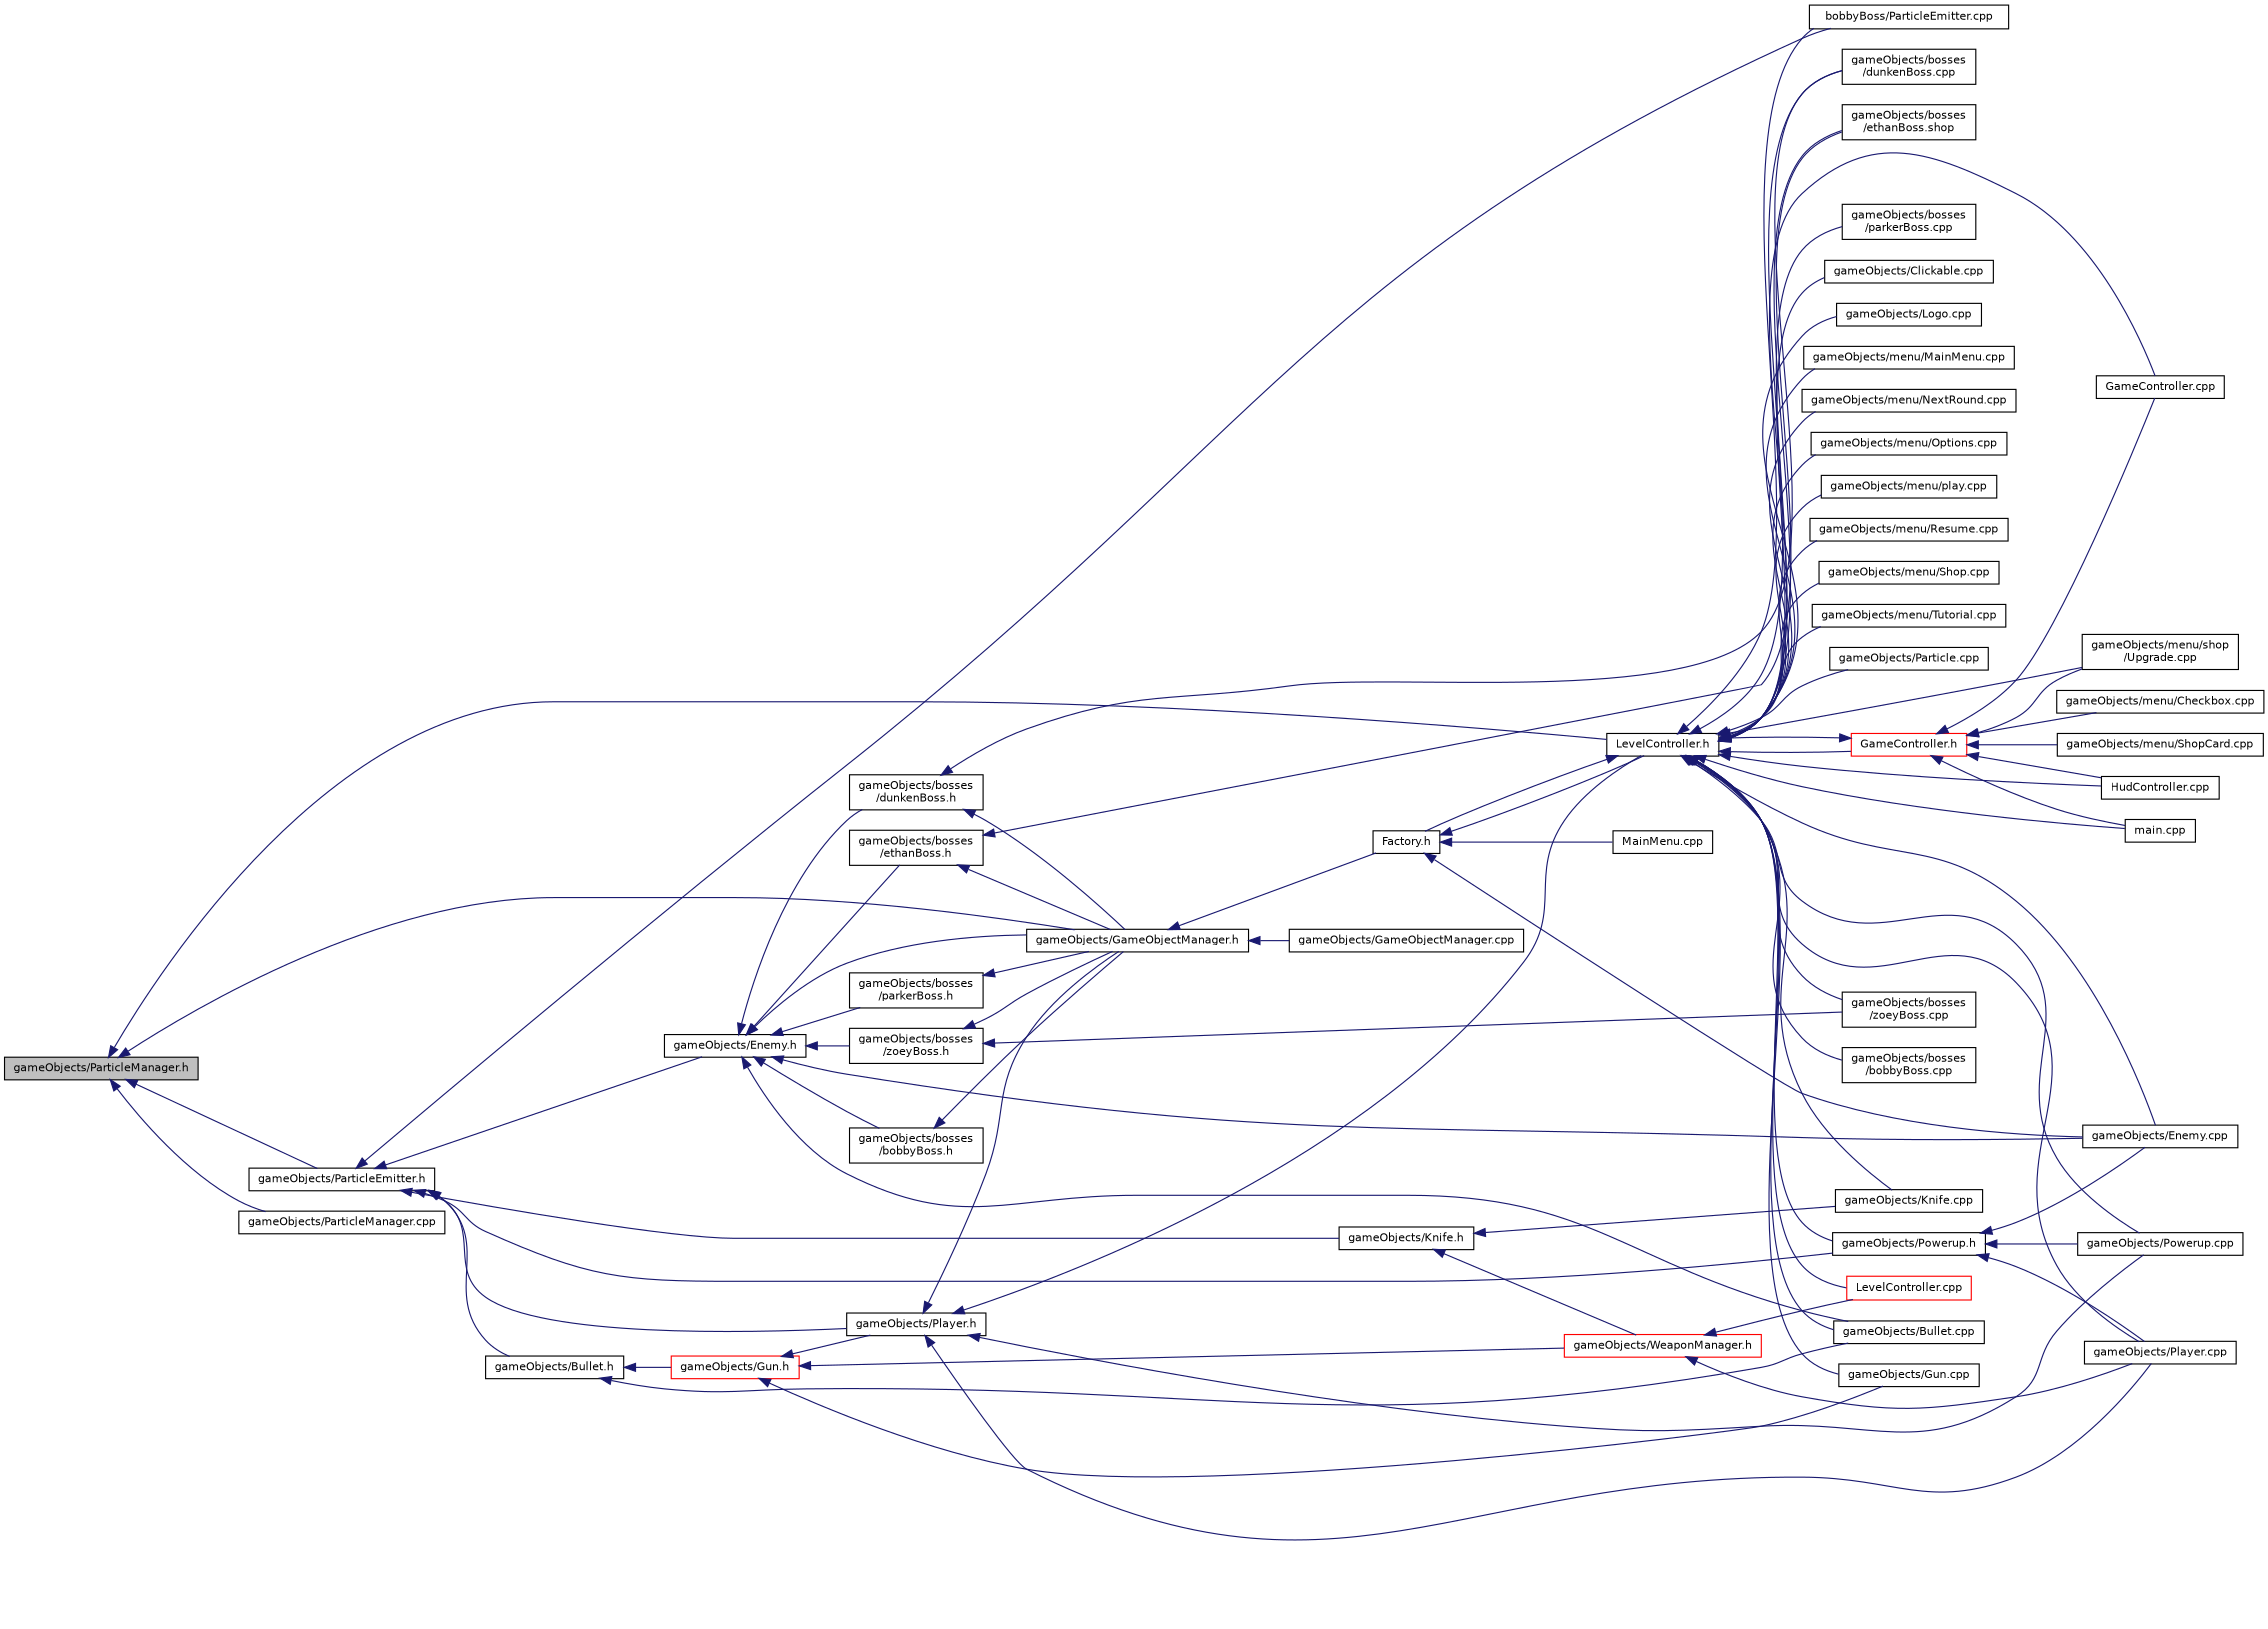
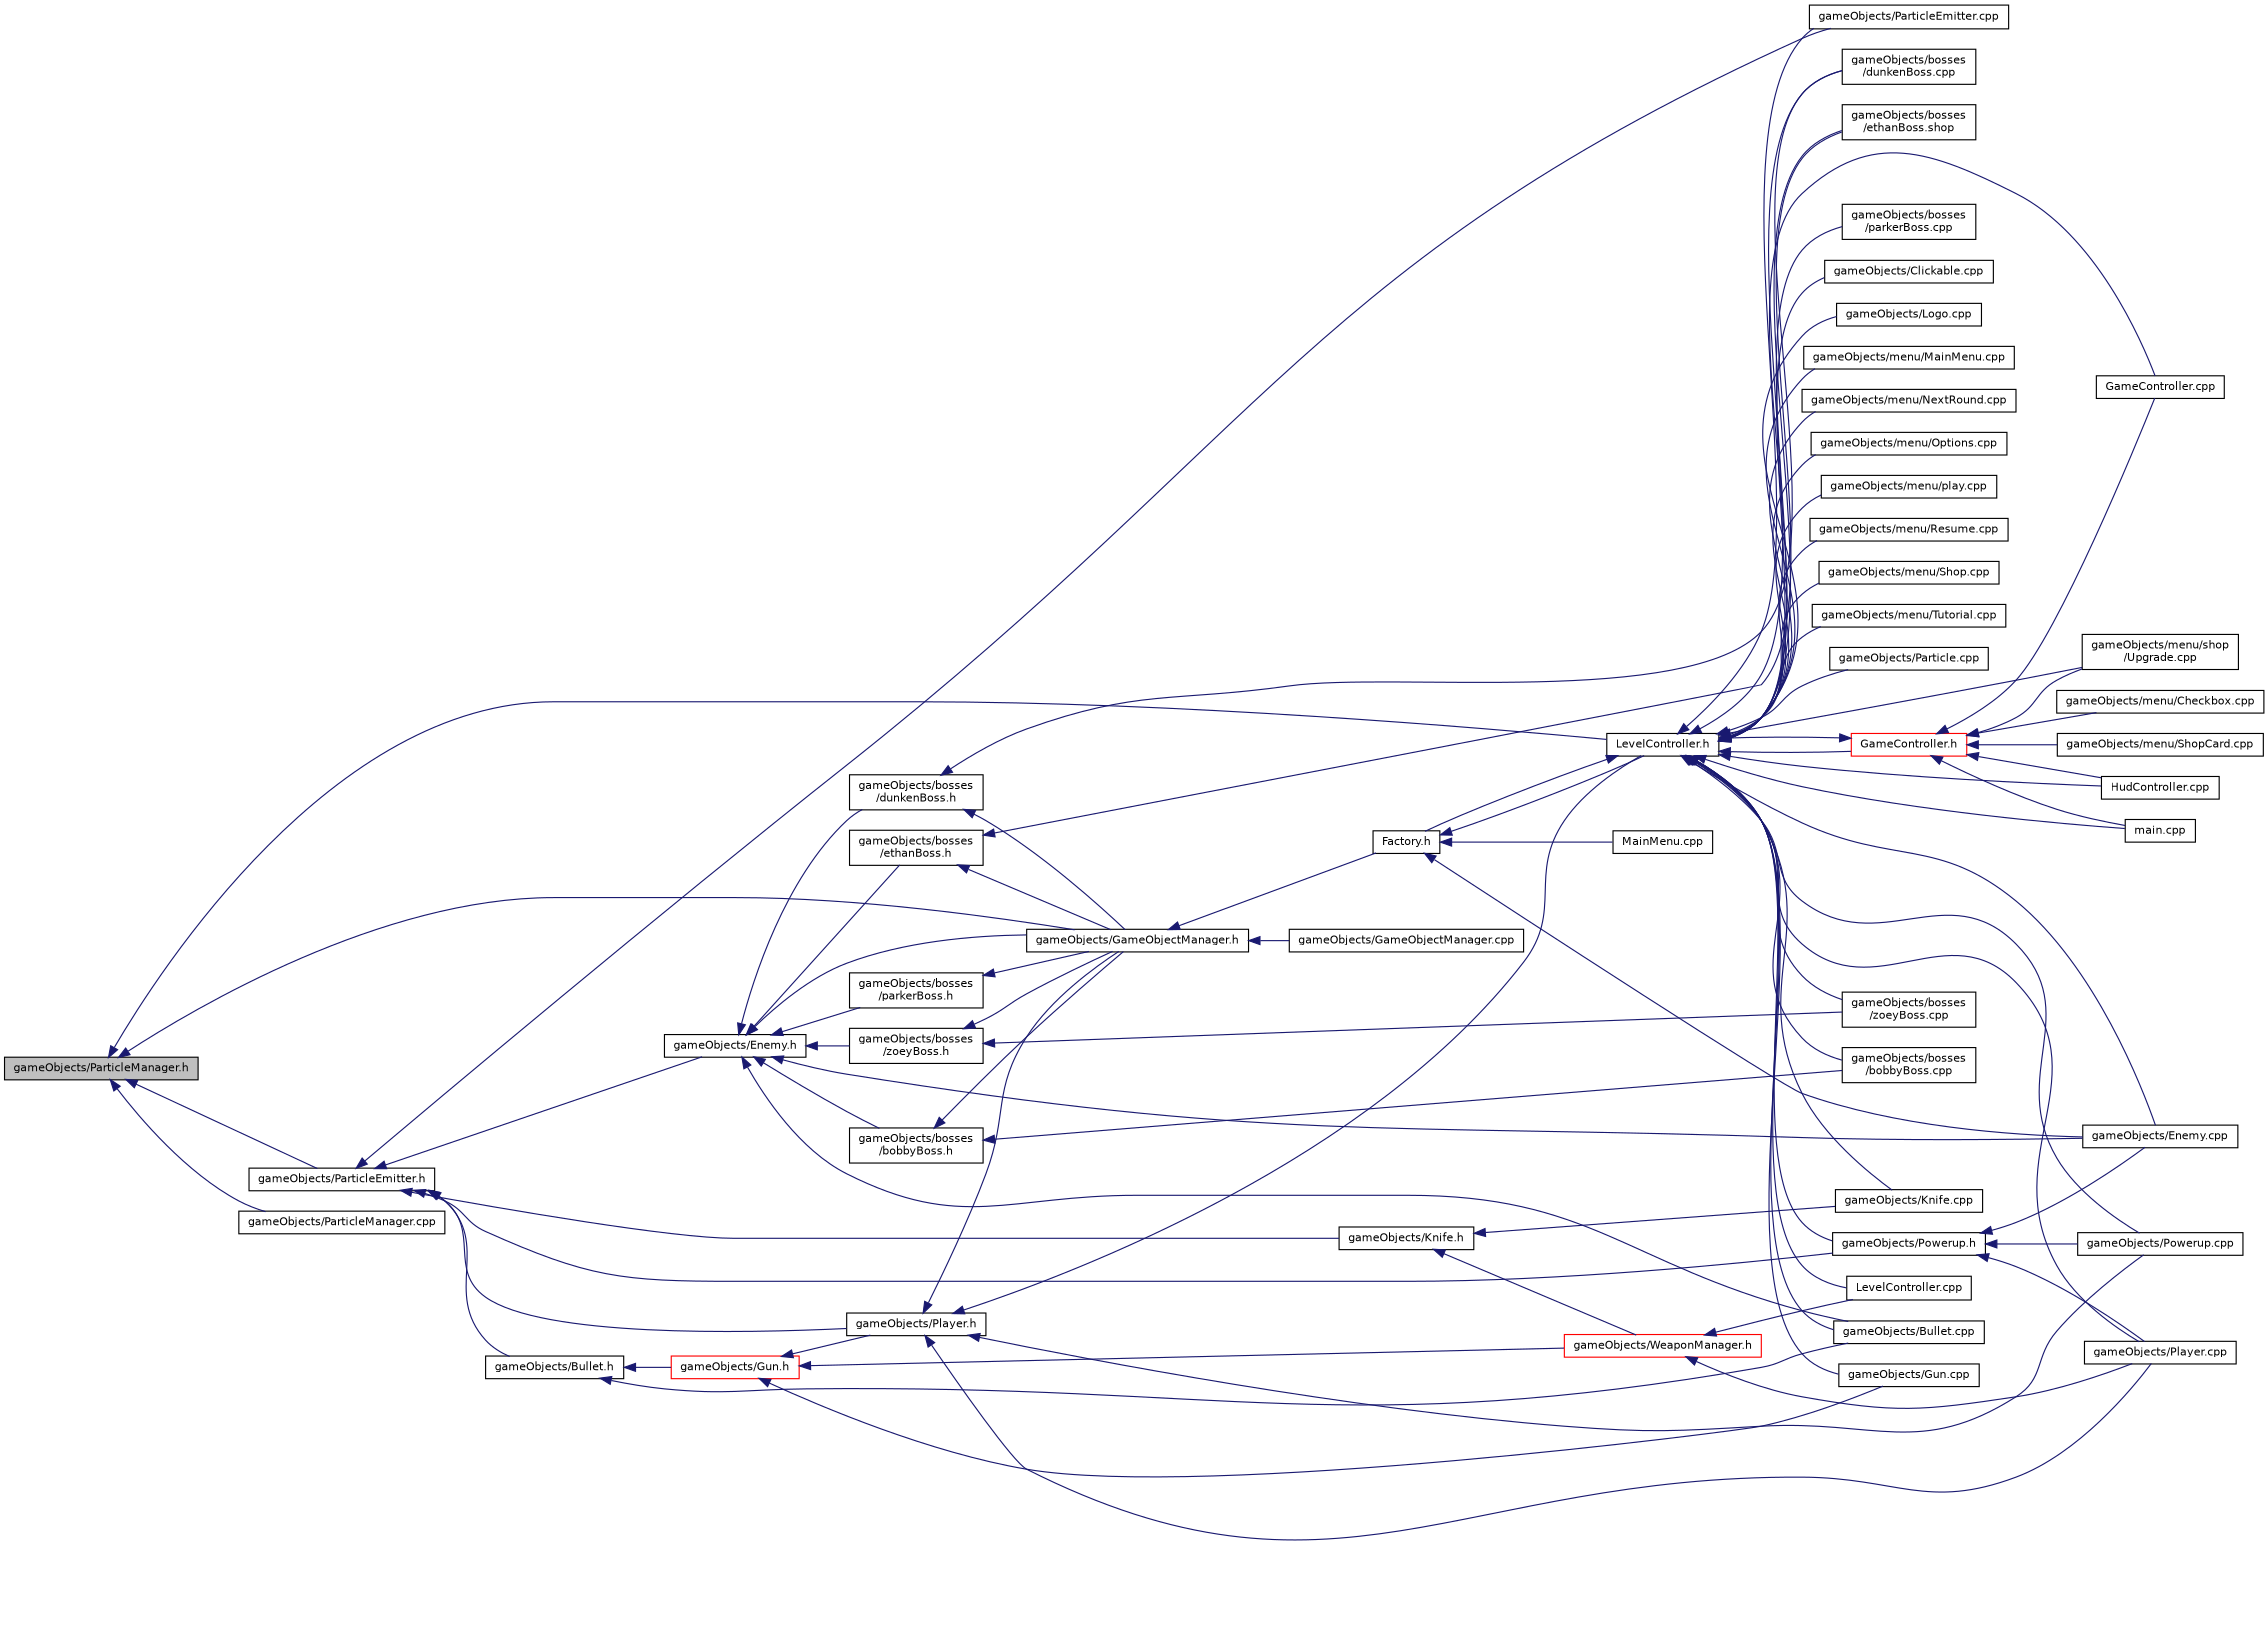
(1909, 17) -> (1909, 17)
none -> (1418, 1105)
(1909, 1288) -> (1909, 1288)
